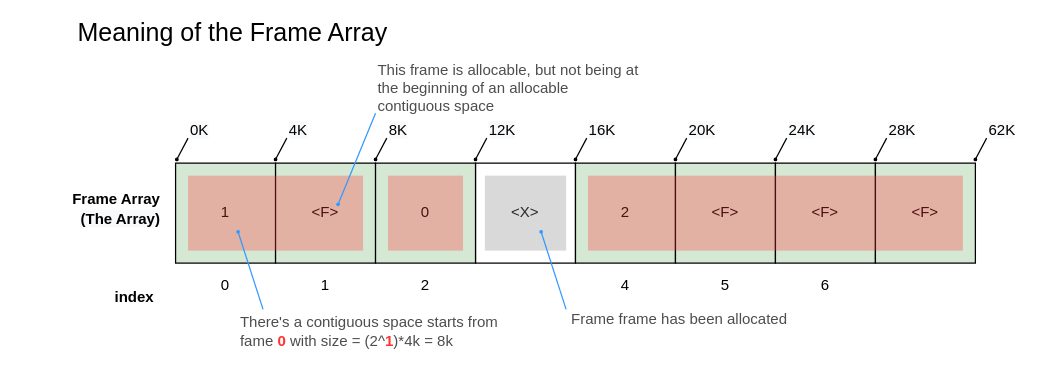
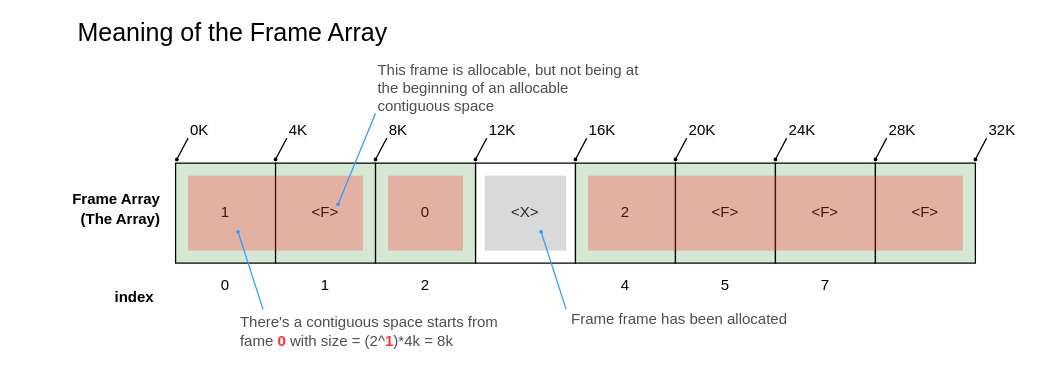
(1002, 131) -> (1002, 131)
(826, 286) -> (826, 286)
